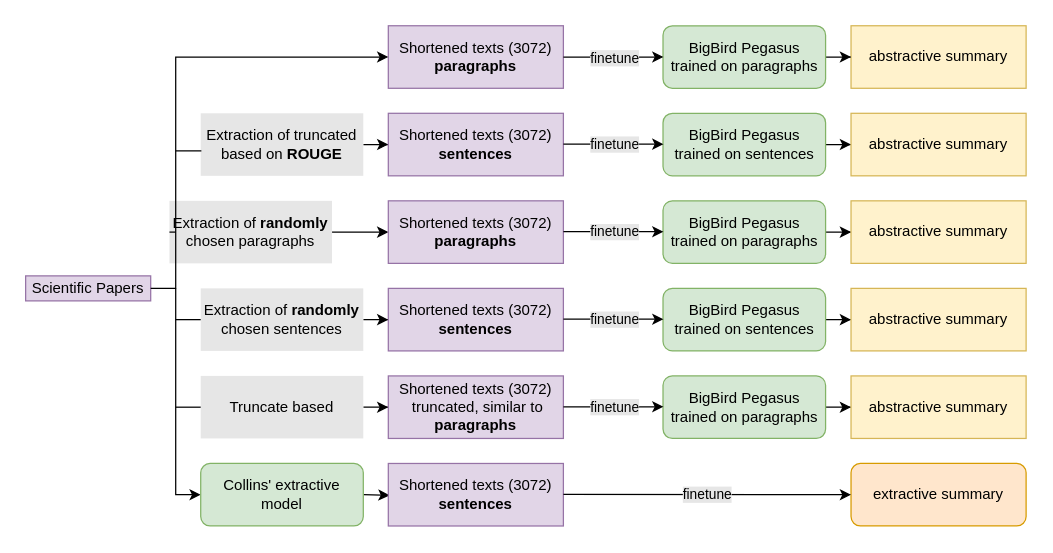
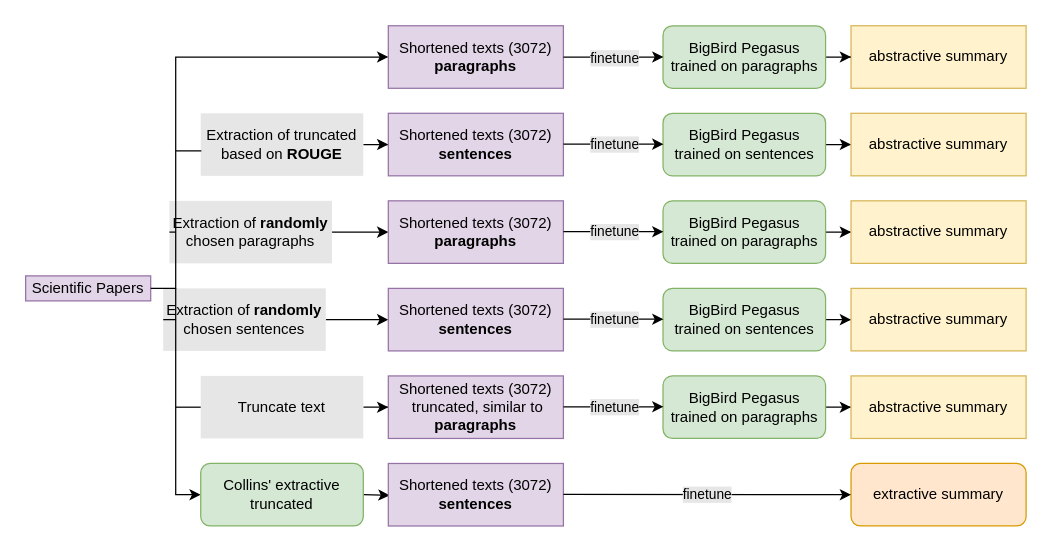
(282, 319) -> (244, 319)
(282, 407) -> (282, 407)
(282, 494) -> (282, 494)
